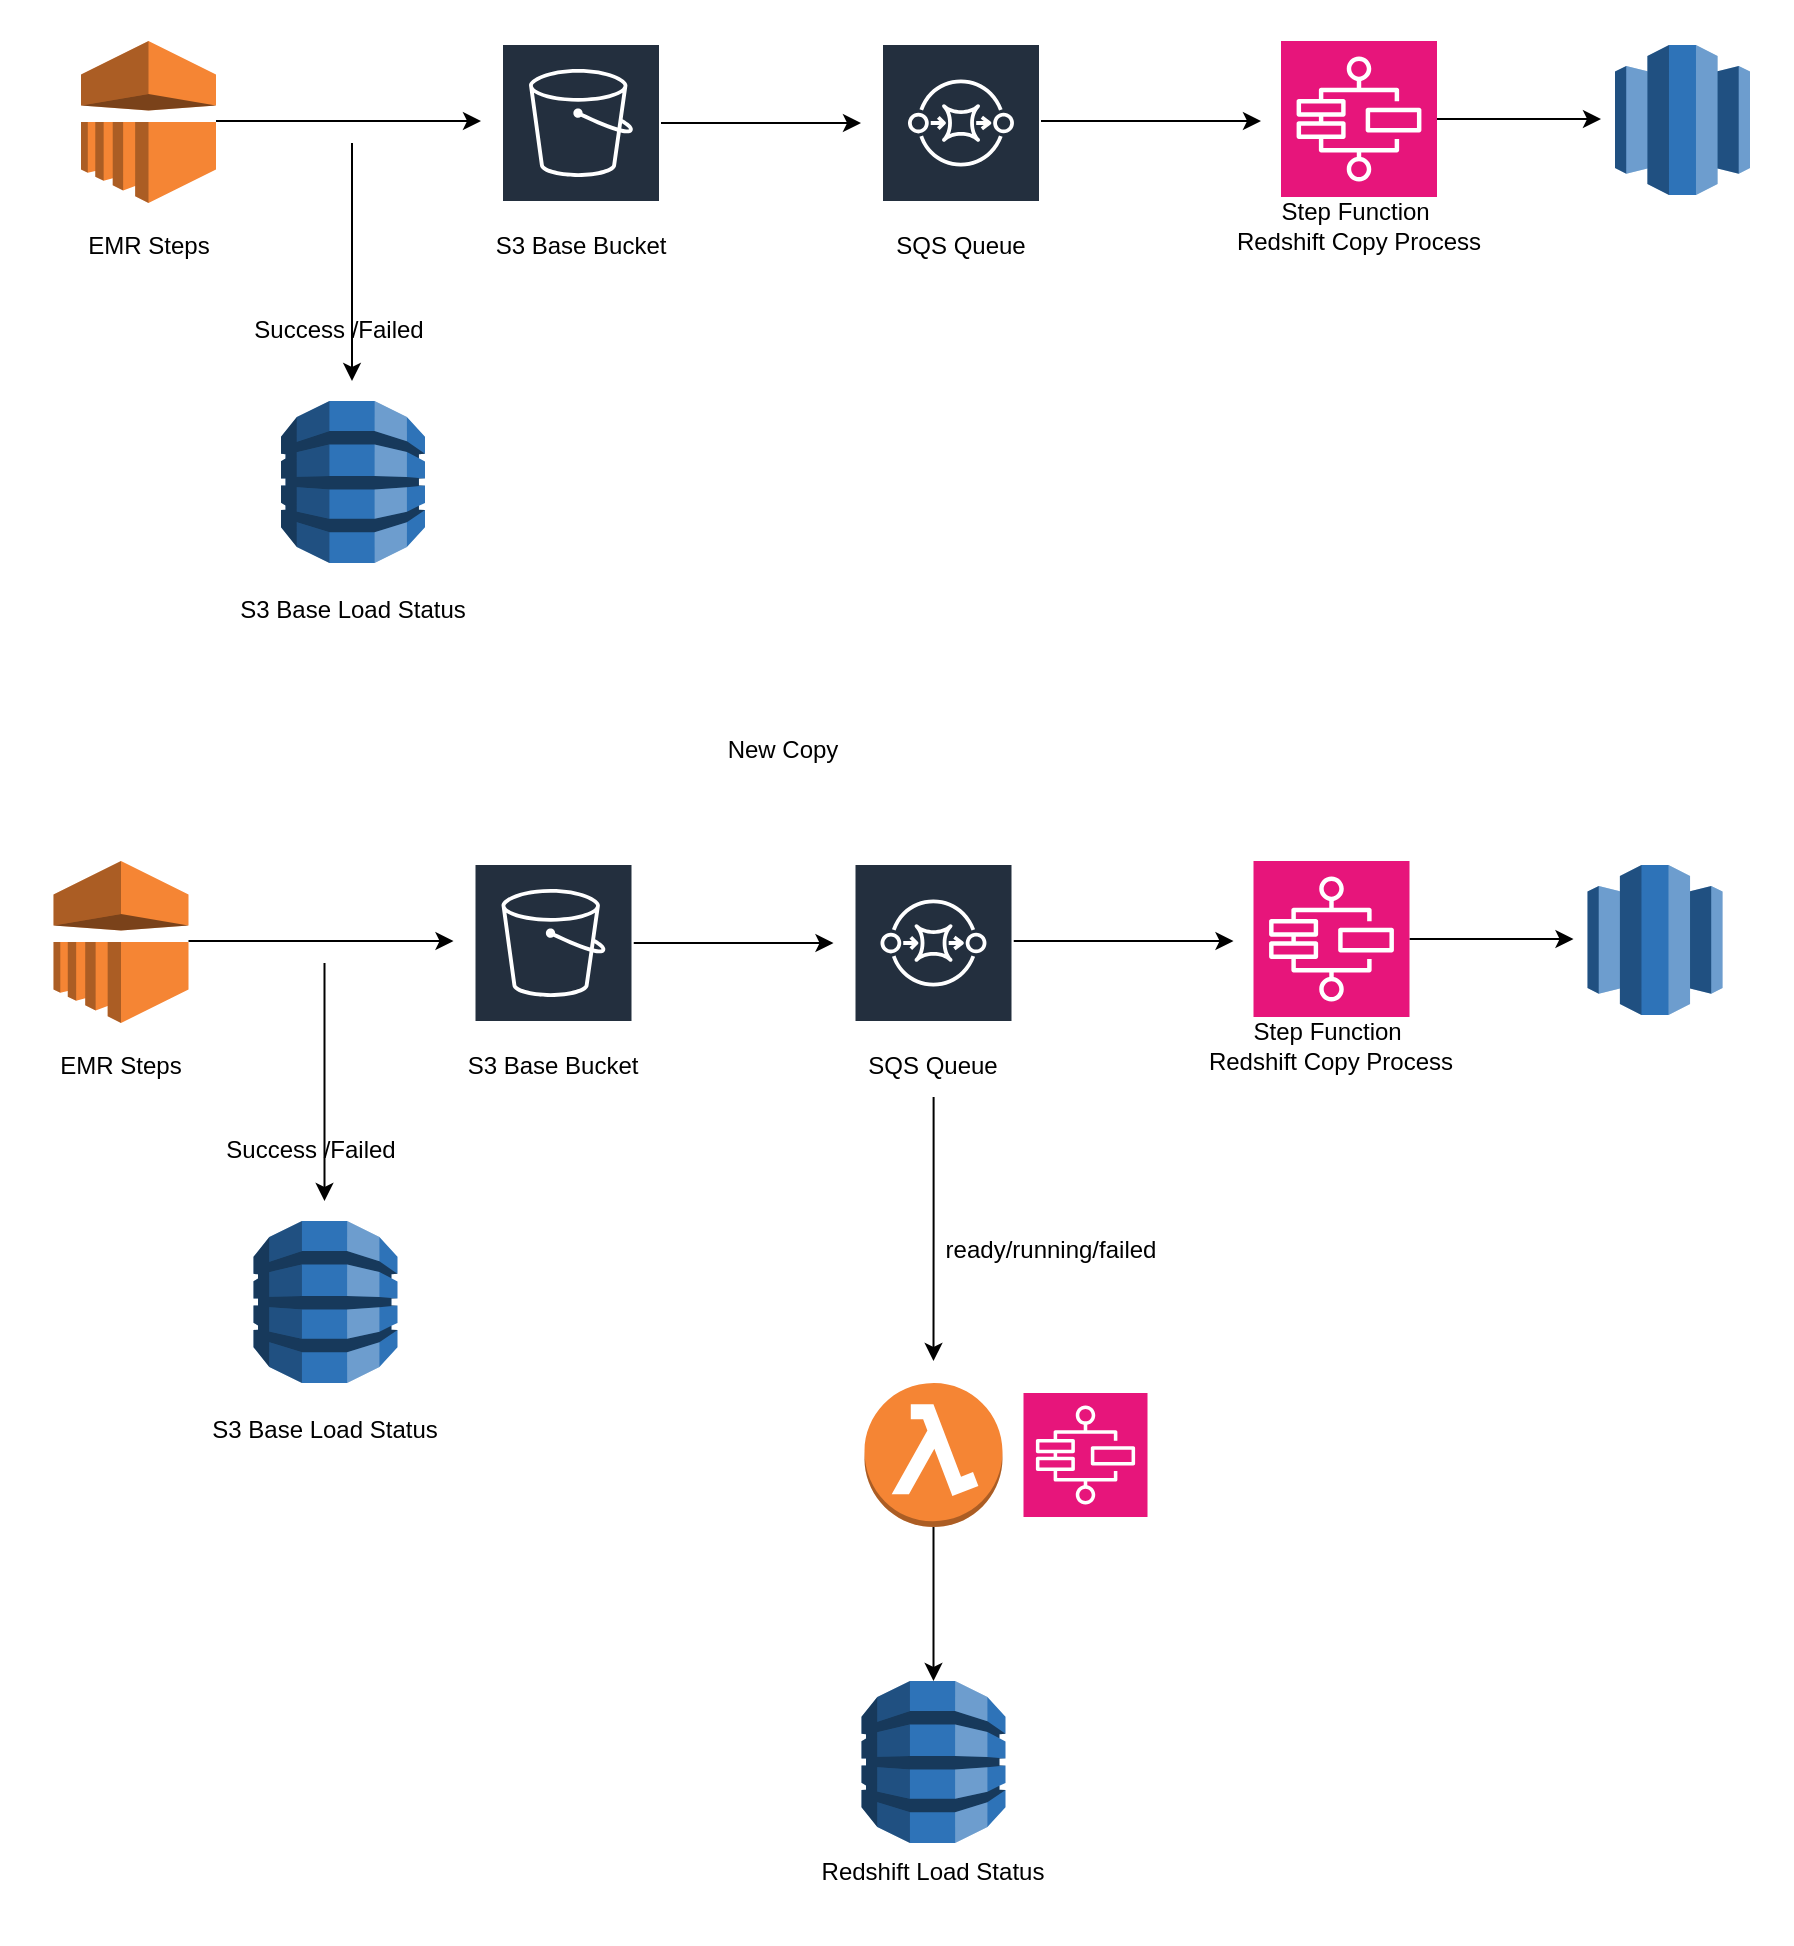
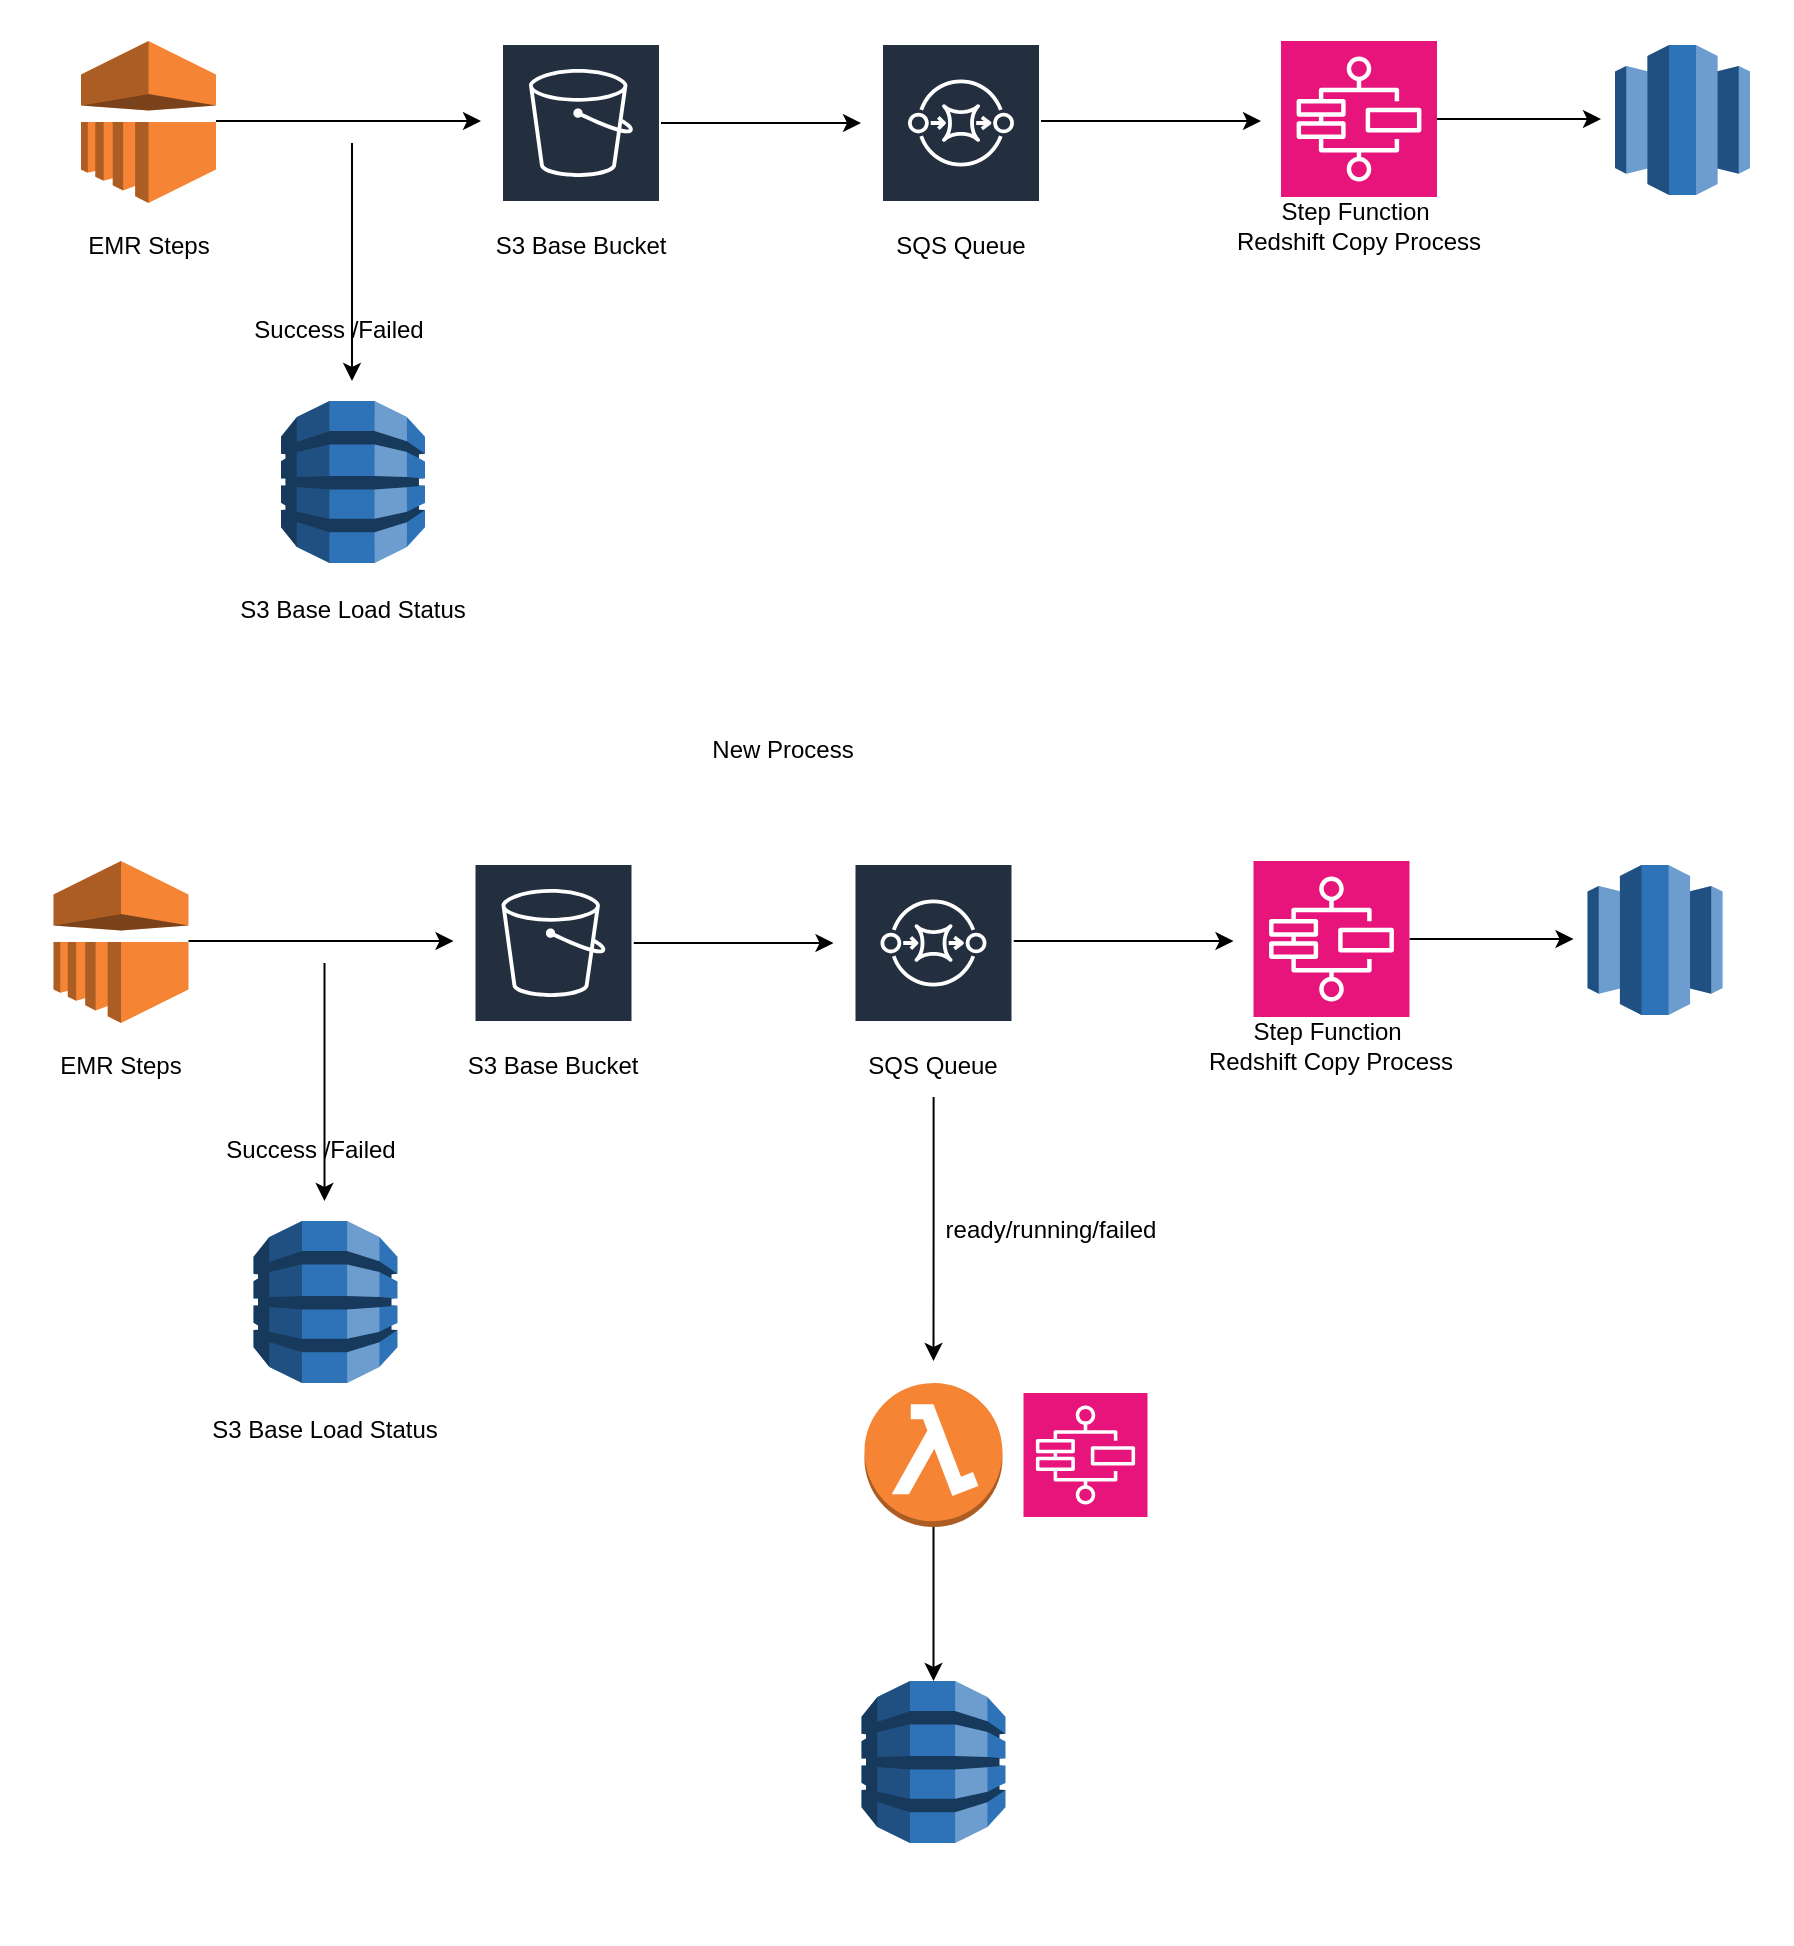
(784, 751) -> (784, 751)
(1052, 1251) -> (1052, 1231)
(934, 1873) -> none
